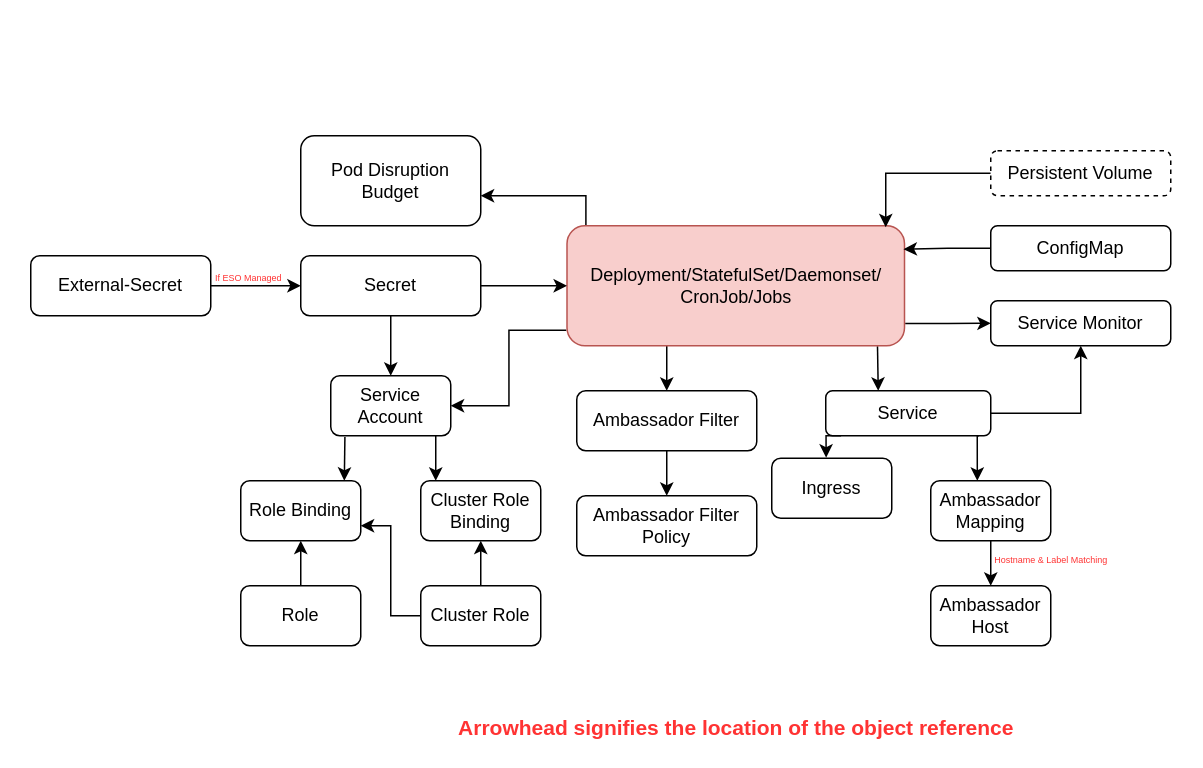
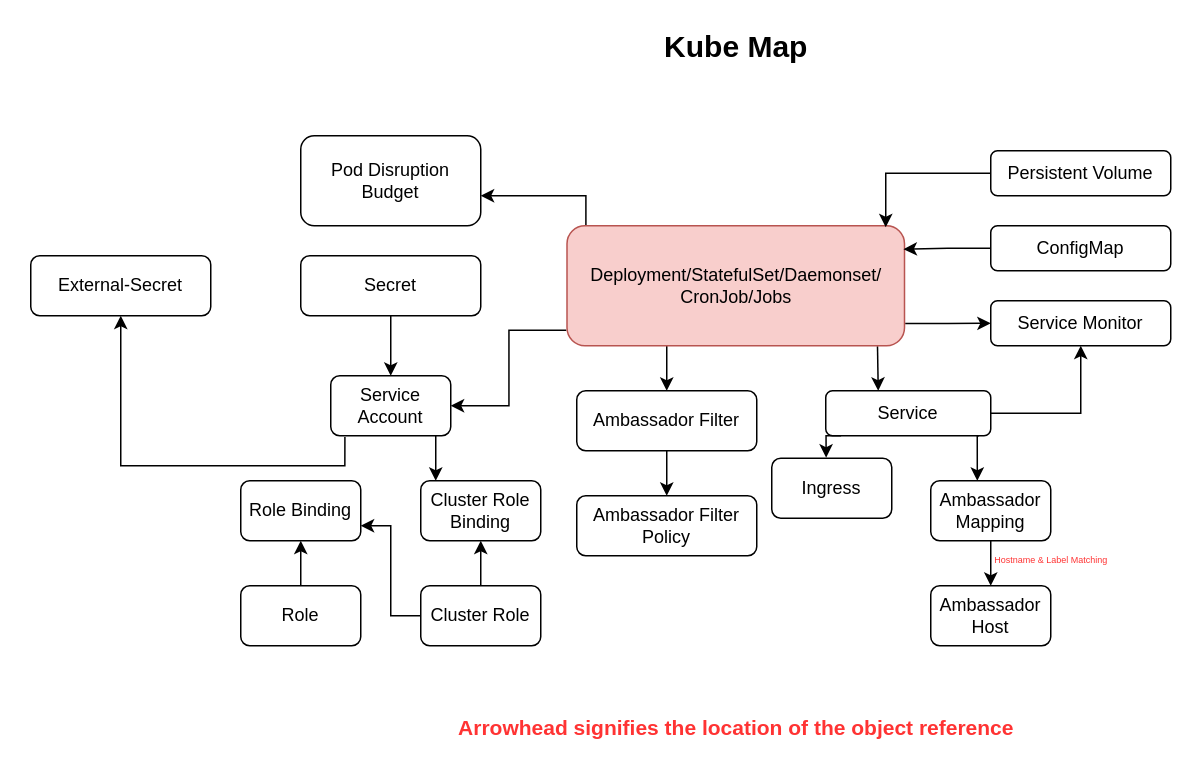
none -> (736, 46)
(1081, 173) -> (1081, 173)
(251, 286) -> none
(519, 286) -> none
(344, 467) -> (165, 466)
